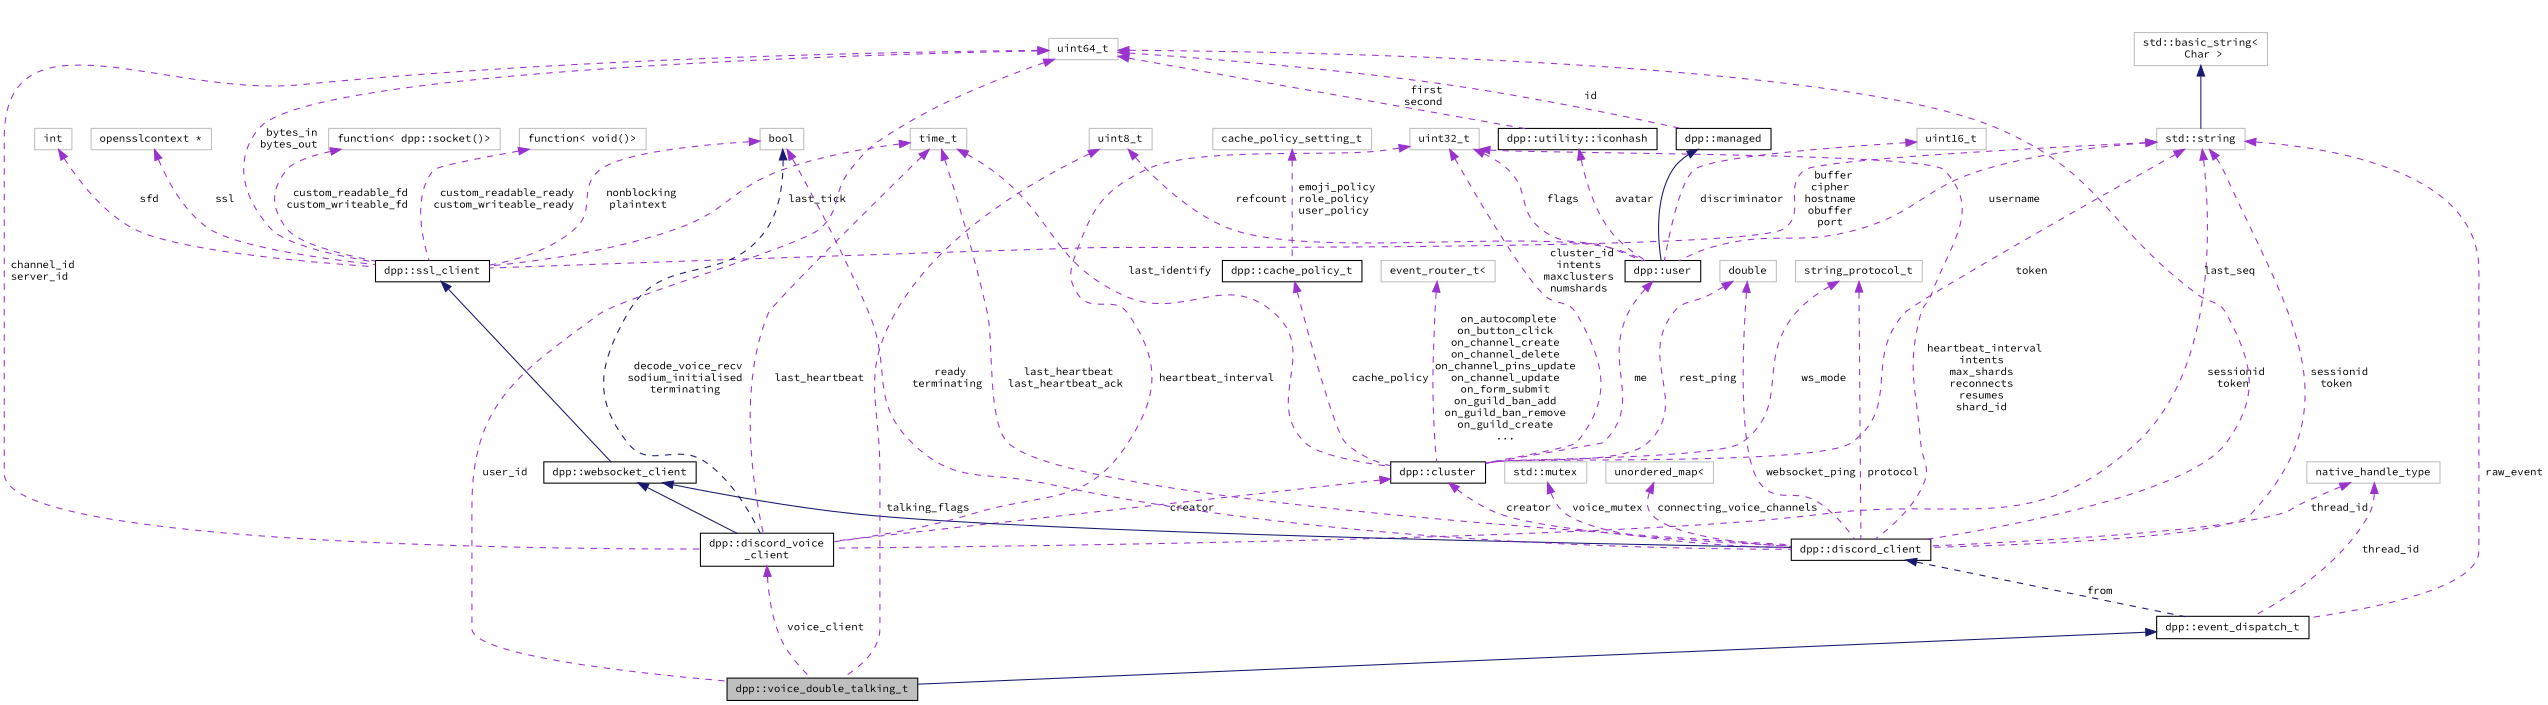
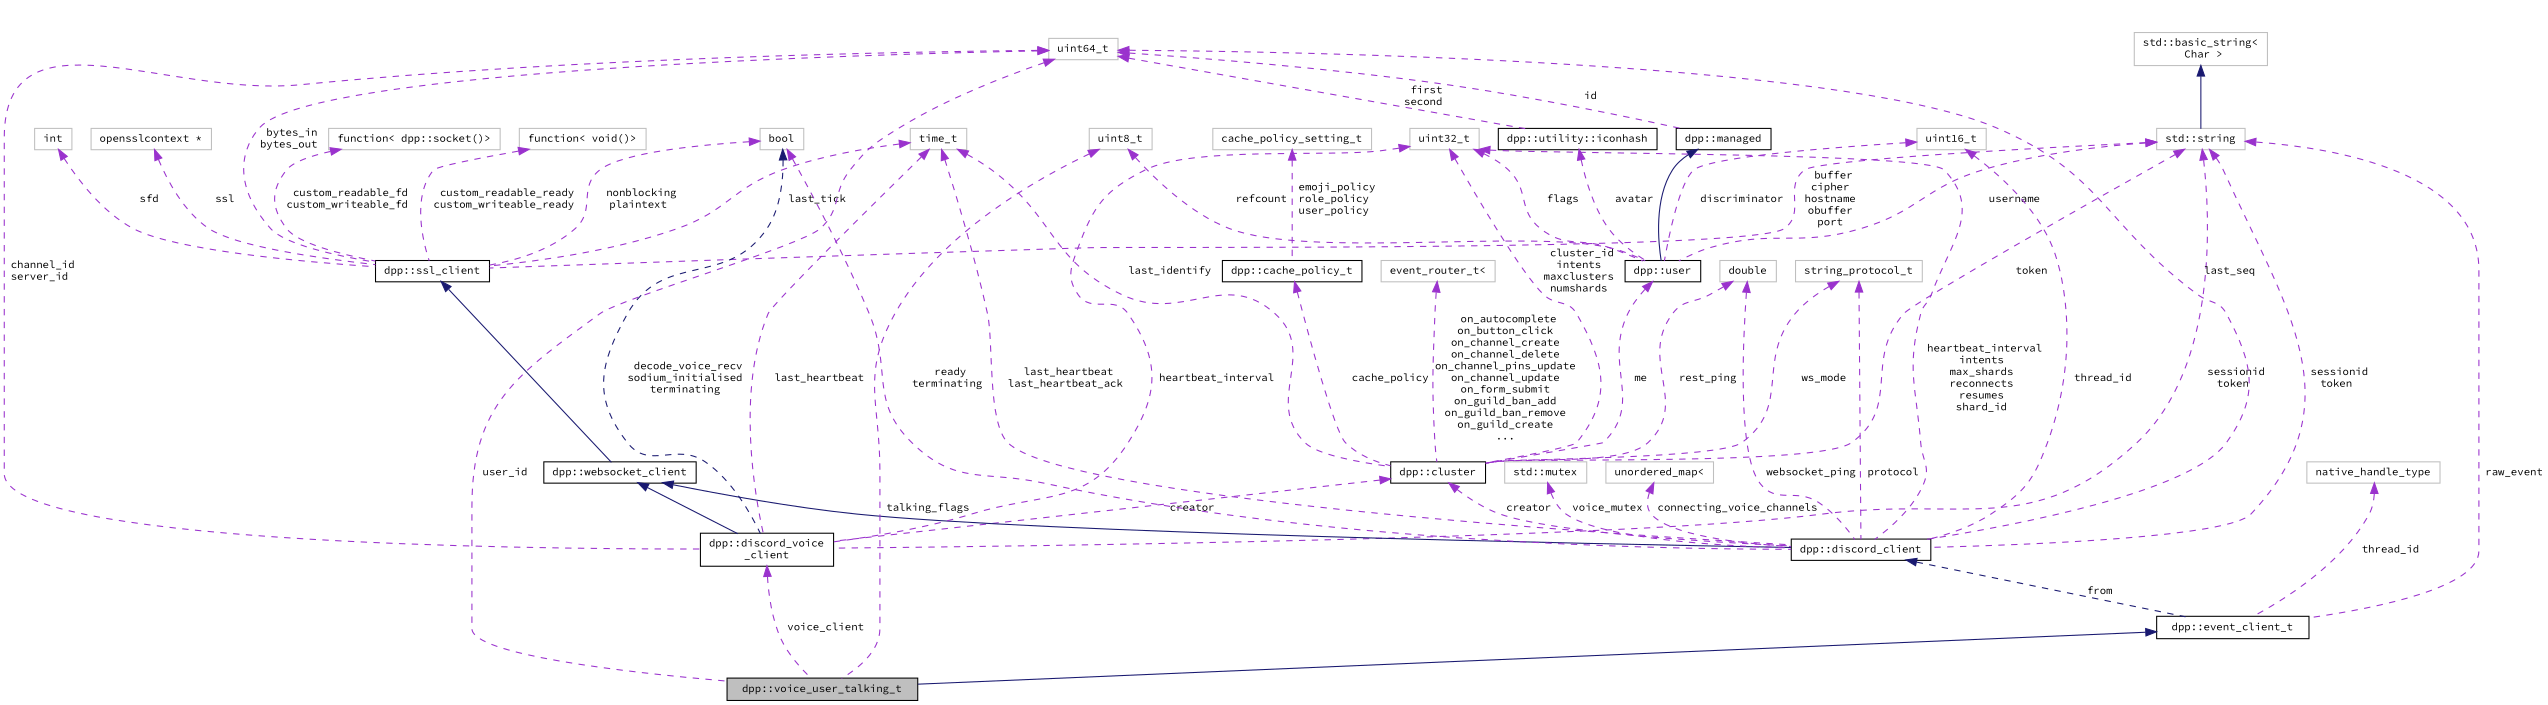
(2139, 533) -> (2065, 365)
(2233, 627) -> (2233, 627)
(822, 689) -> (822, 689)
